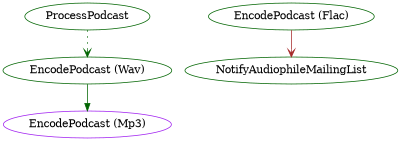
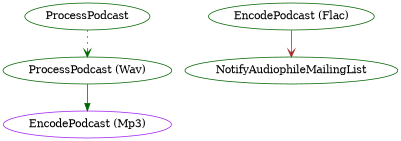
(87, 70) -> (87, 70)
